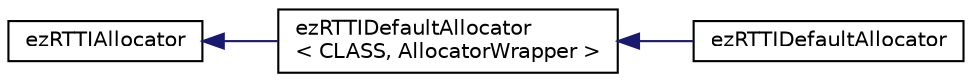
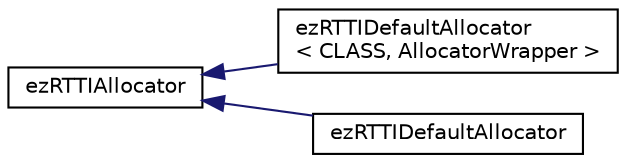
(666, 41) -> (269, 110)
